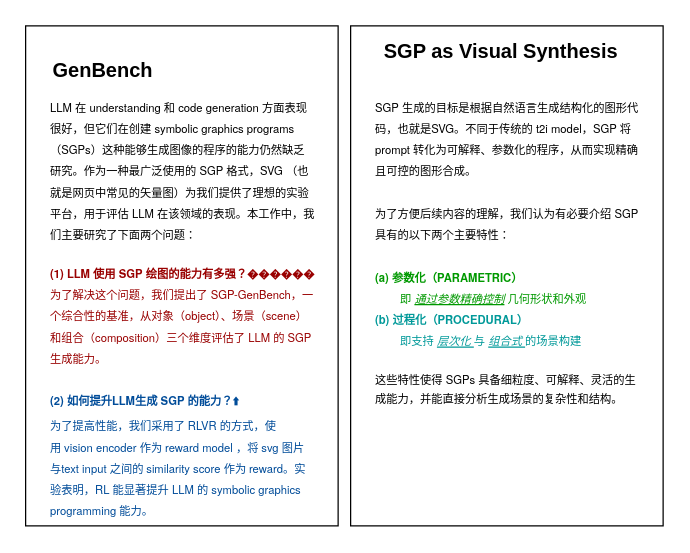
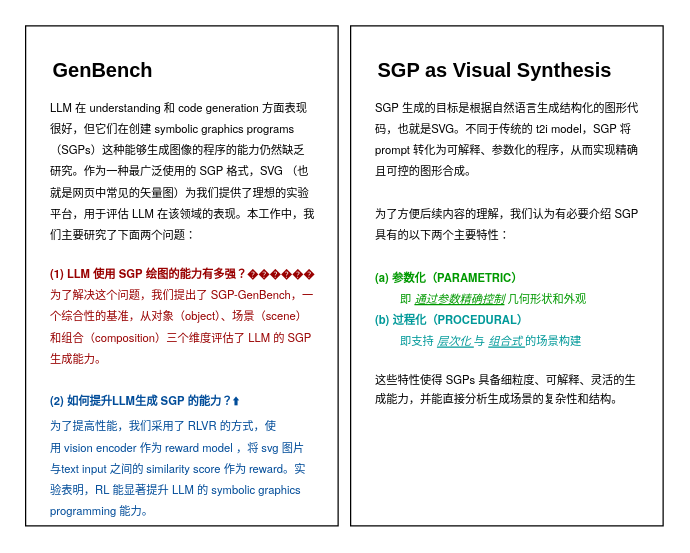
(513, 51) -> (507, 69)
